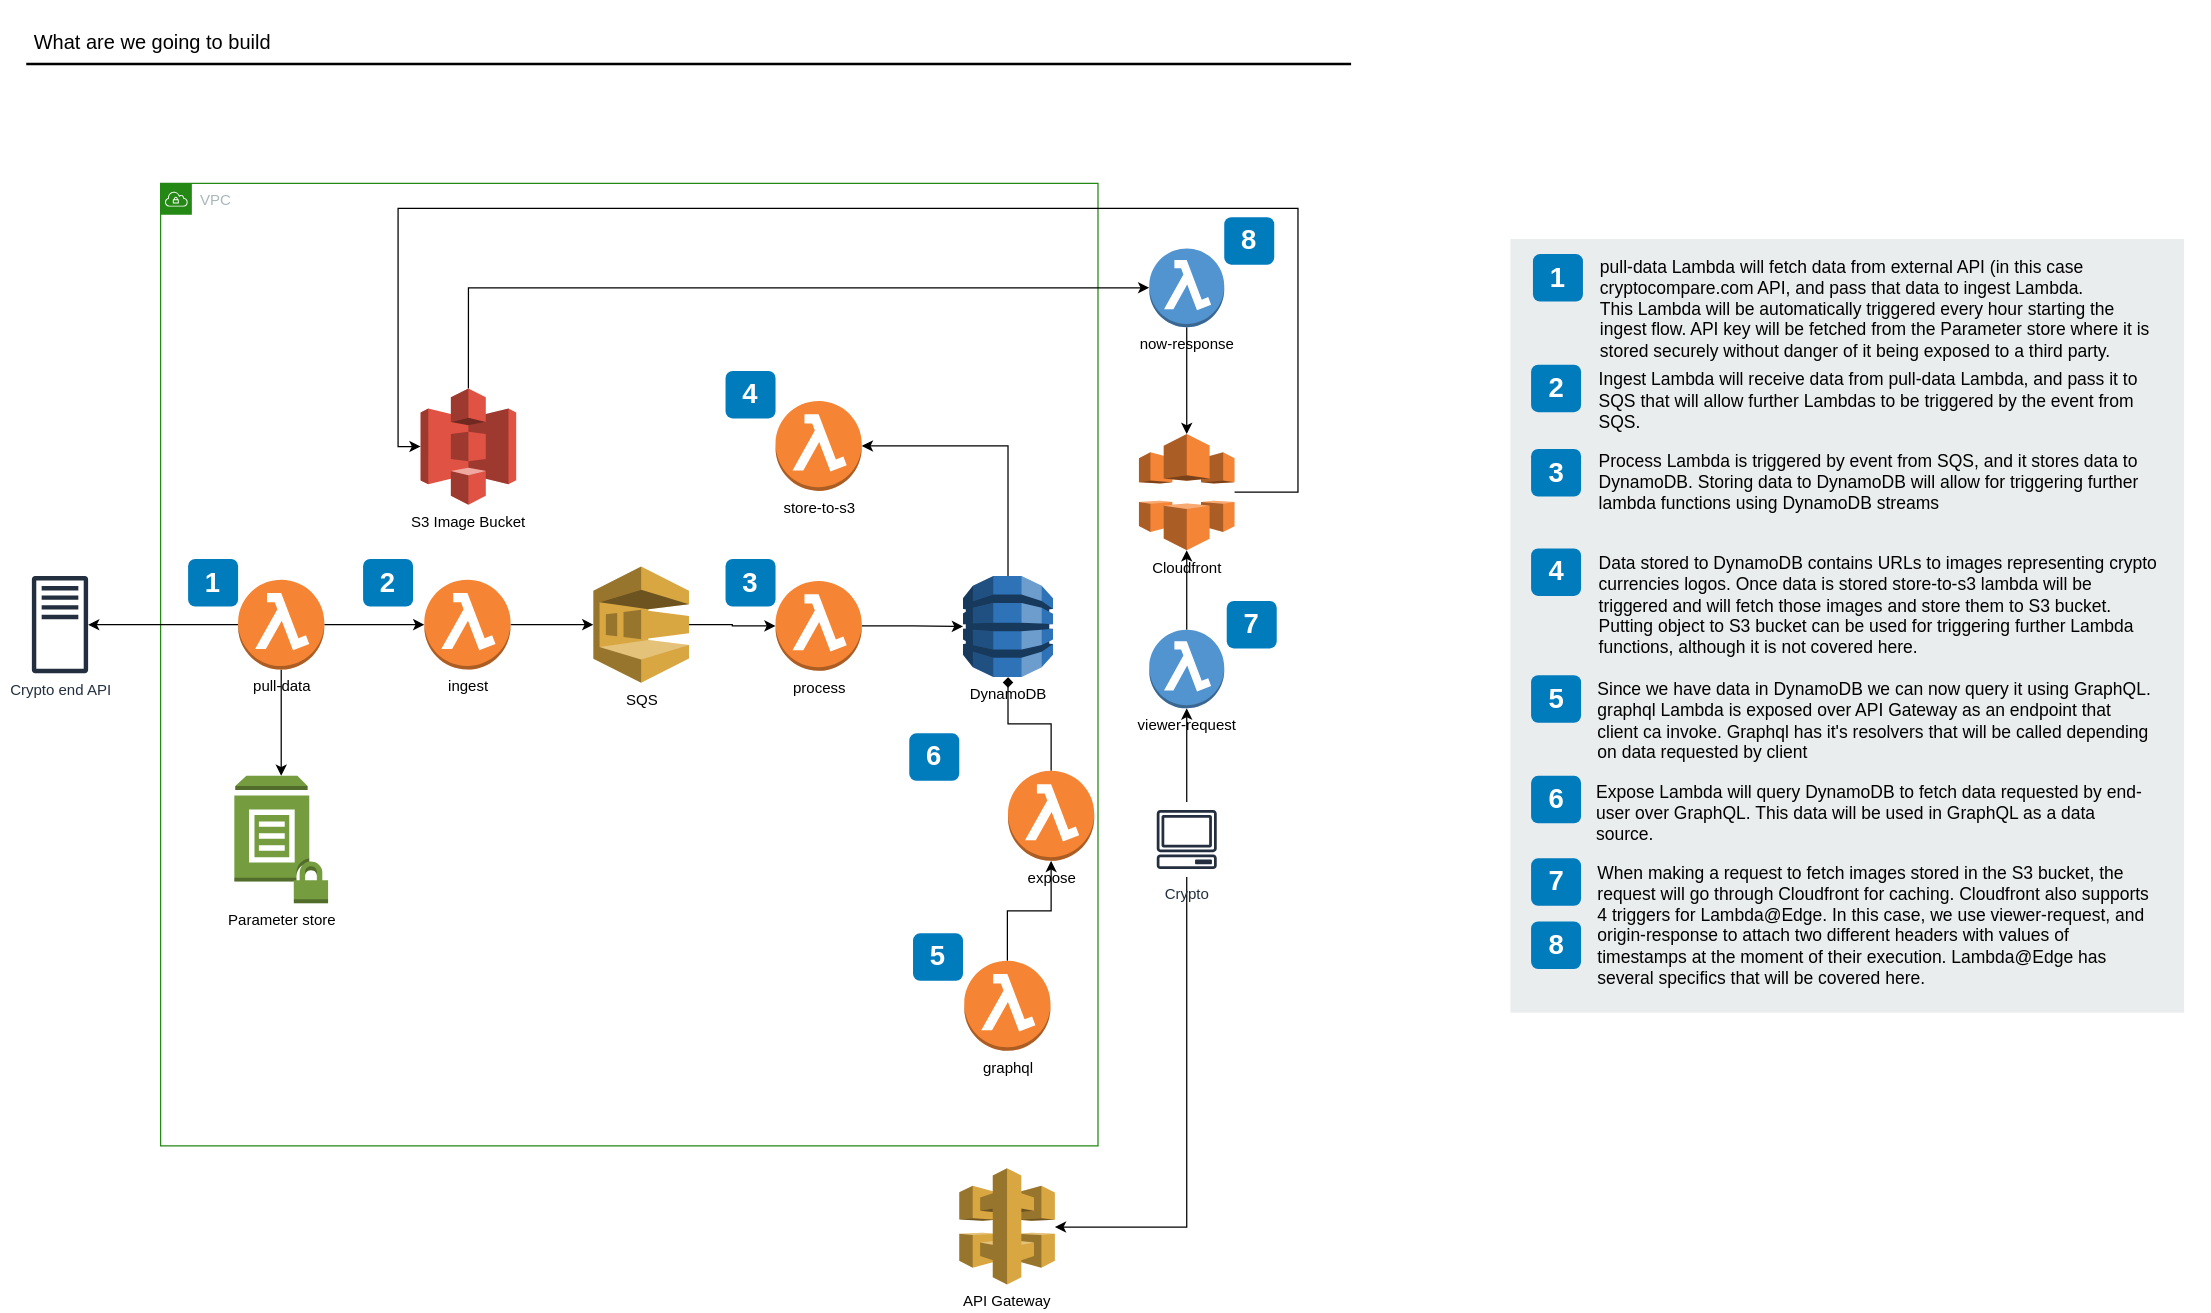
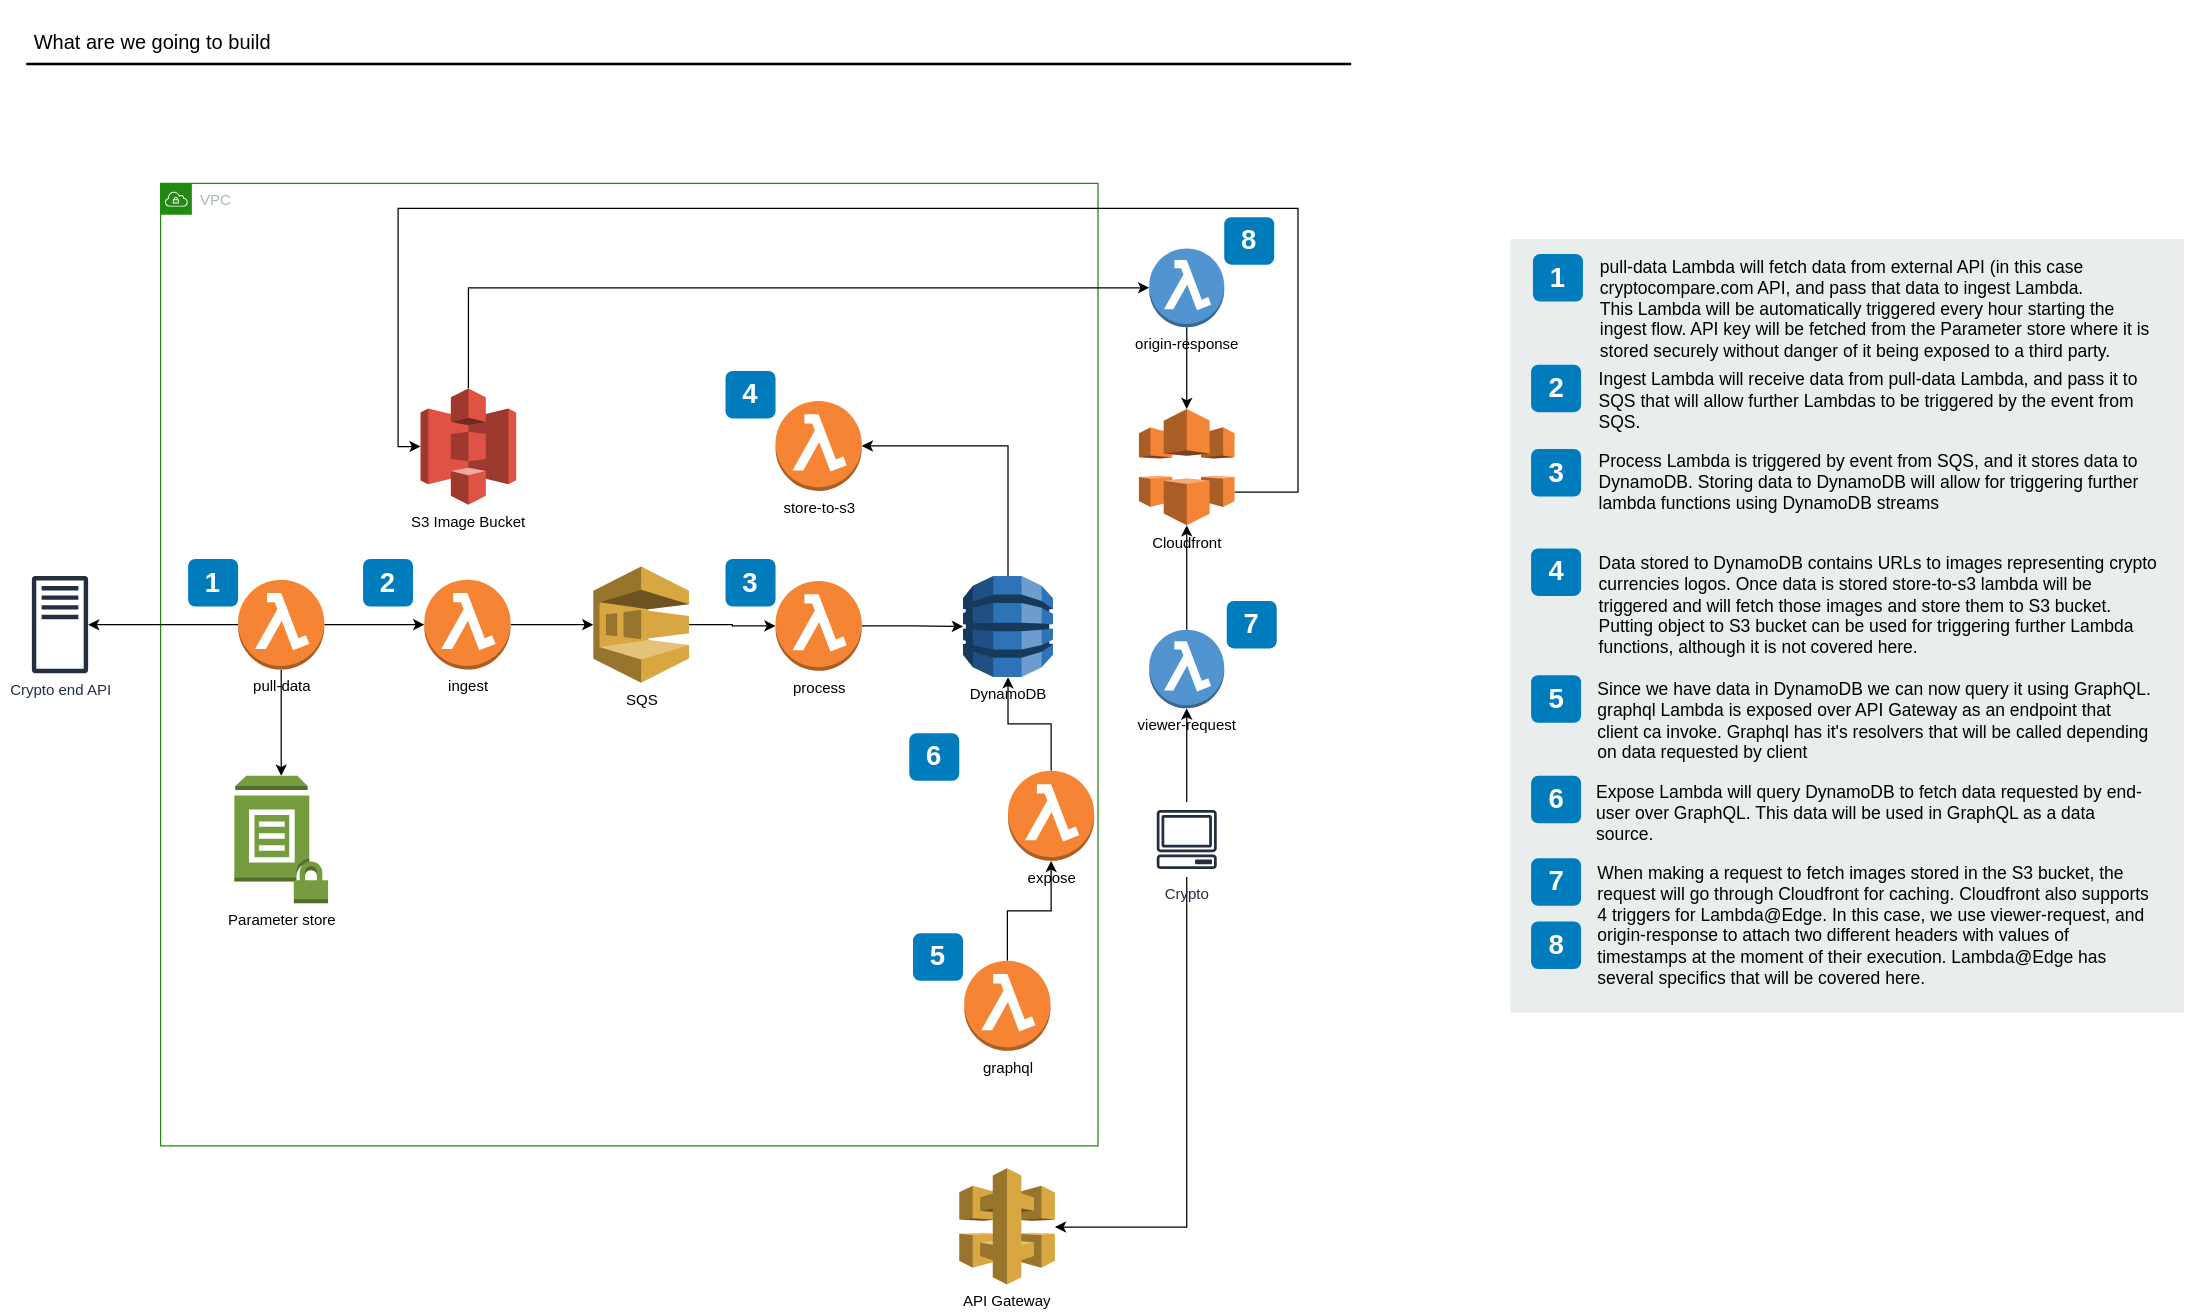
(1188, 345) -> (1188, 345)
(1187, 492) -> (1187, 467)
(1008, 688) -> (1008, 687)
